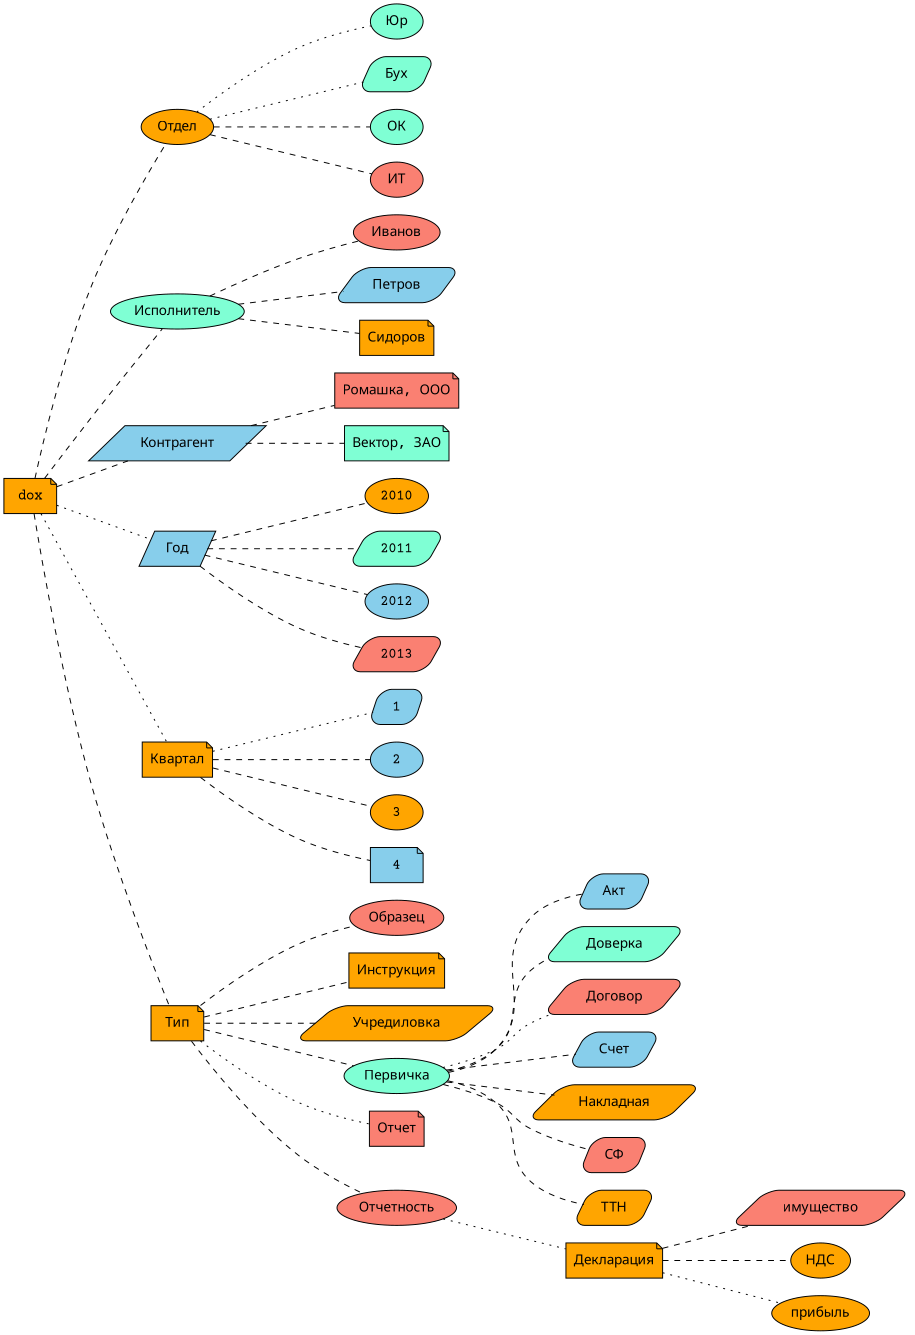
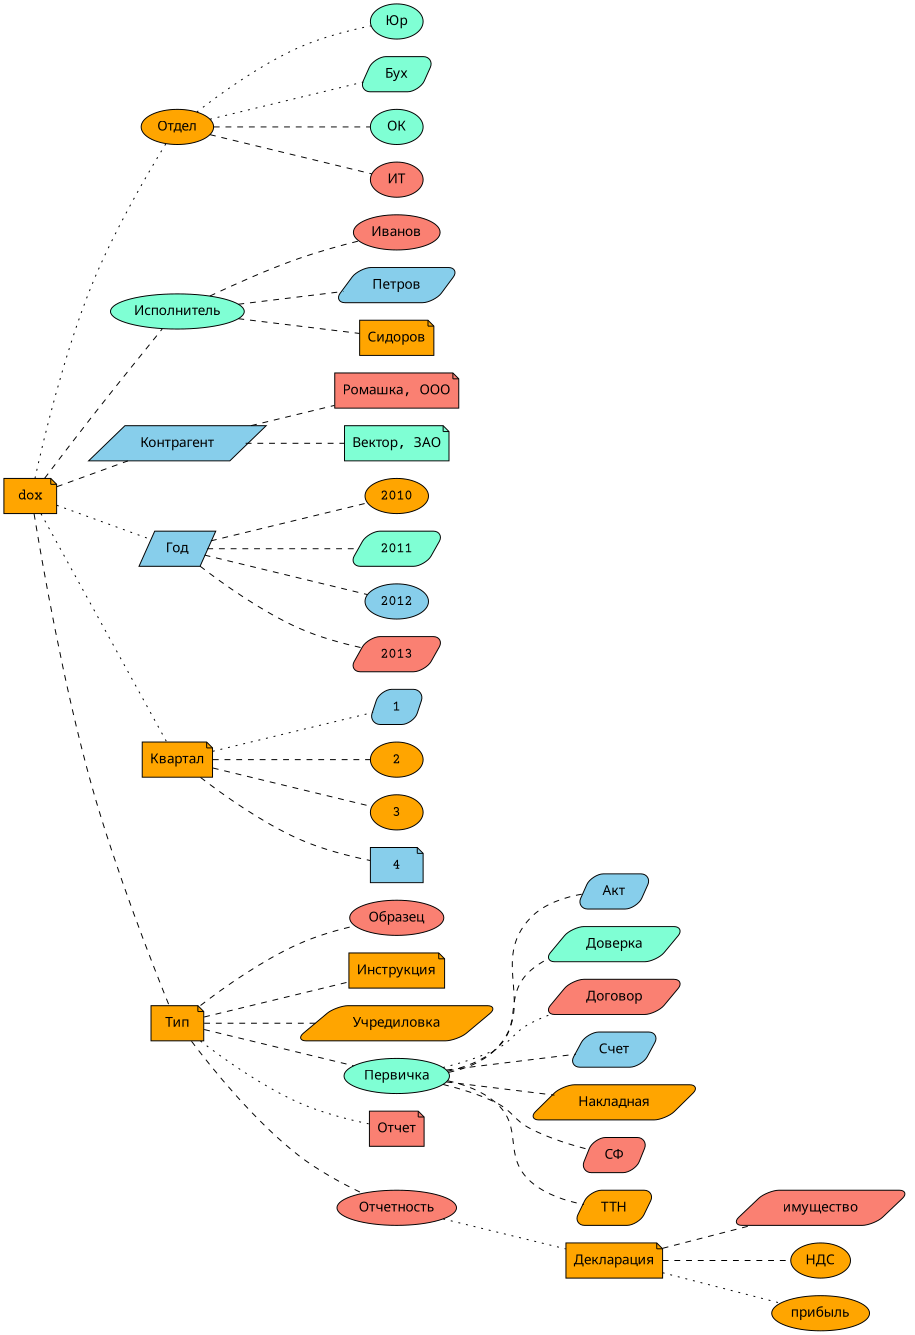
(84, 305) -> (84, 305)
(397, 760) -> (397, 760)
